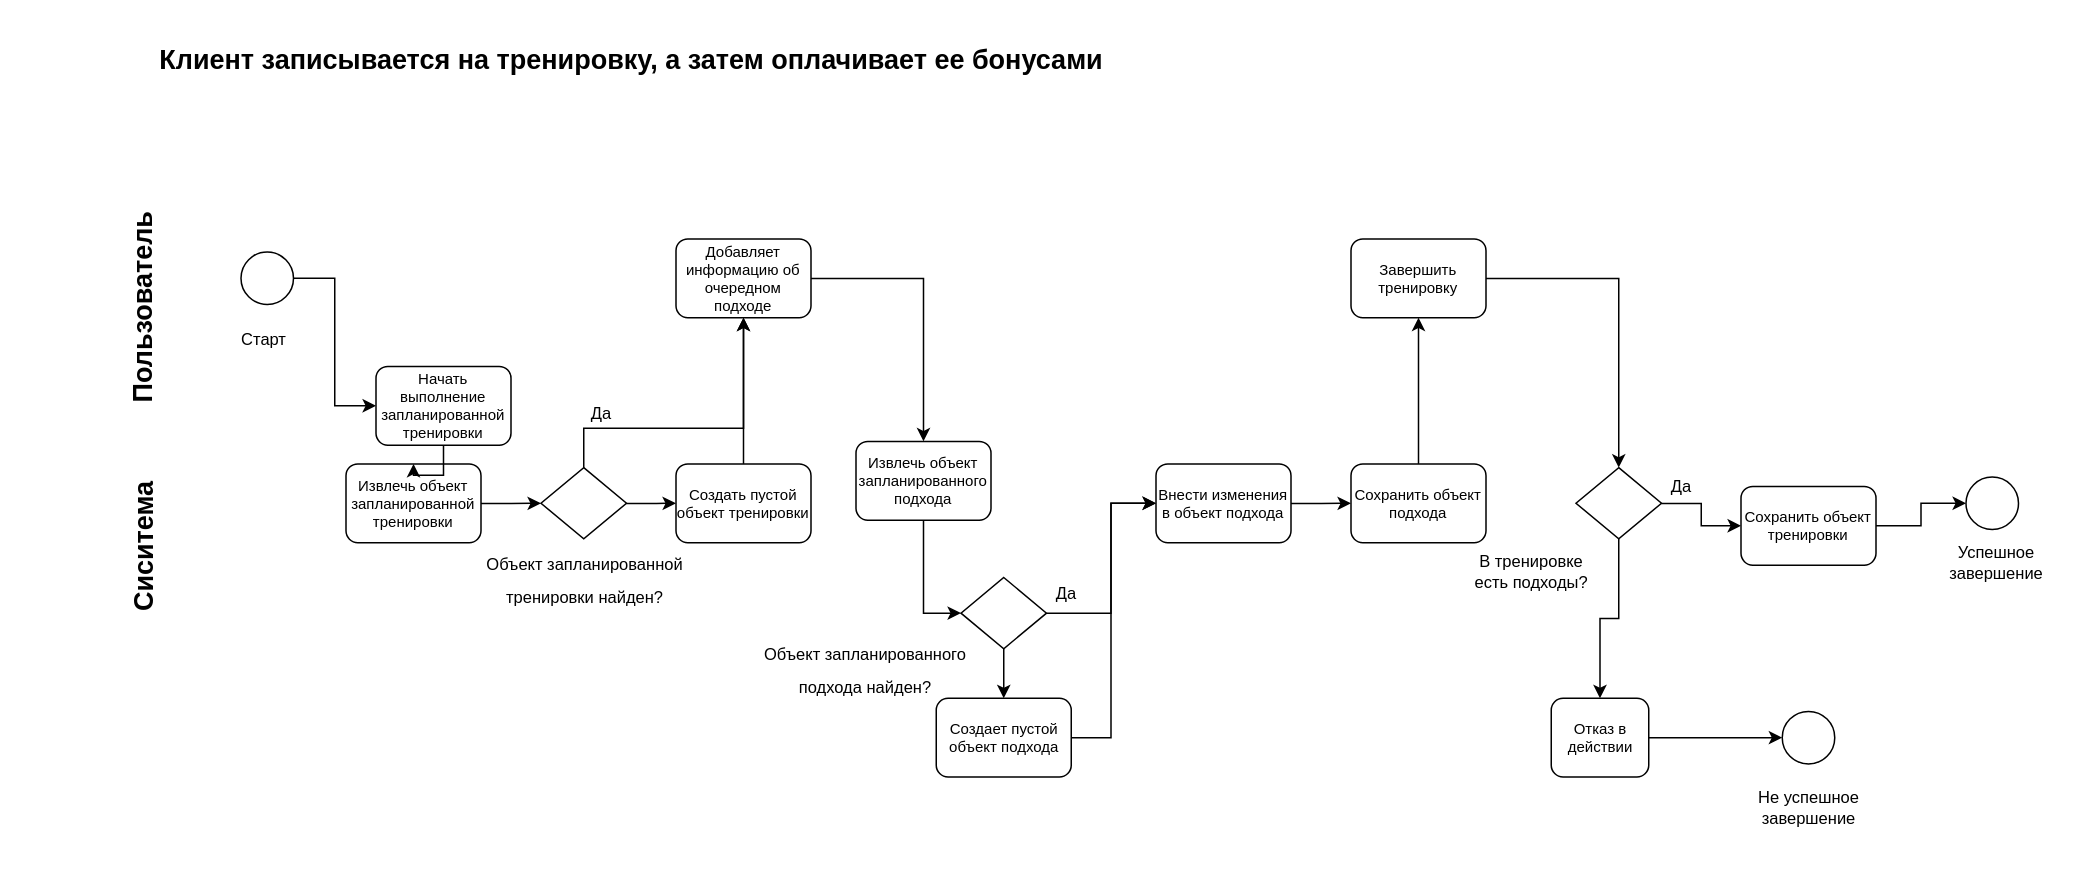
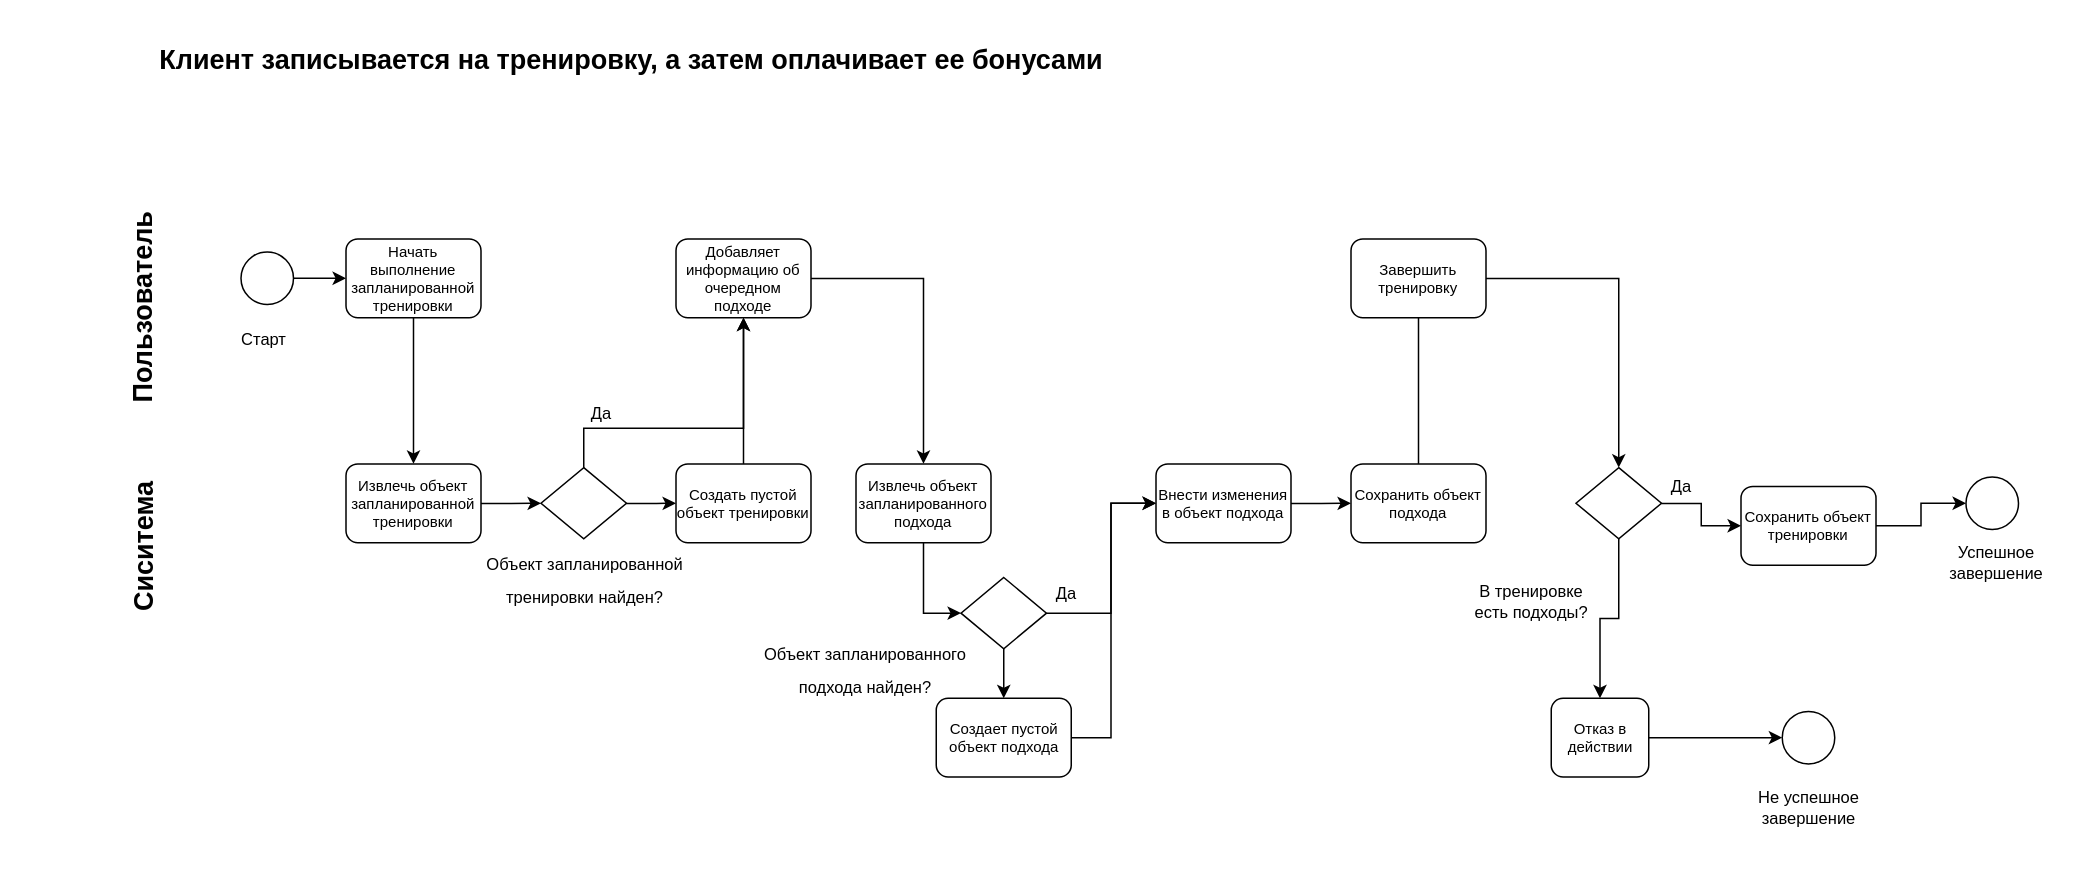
(1418, 329) -> (1418, 324)
(443, 406) -> (413, 278)
(923, 481) -> (923, 503)
(1531, 573) -> (1531, 603)
